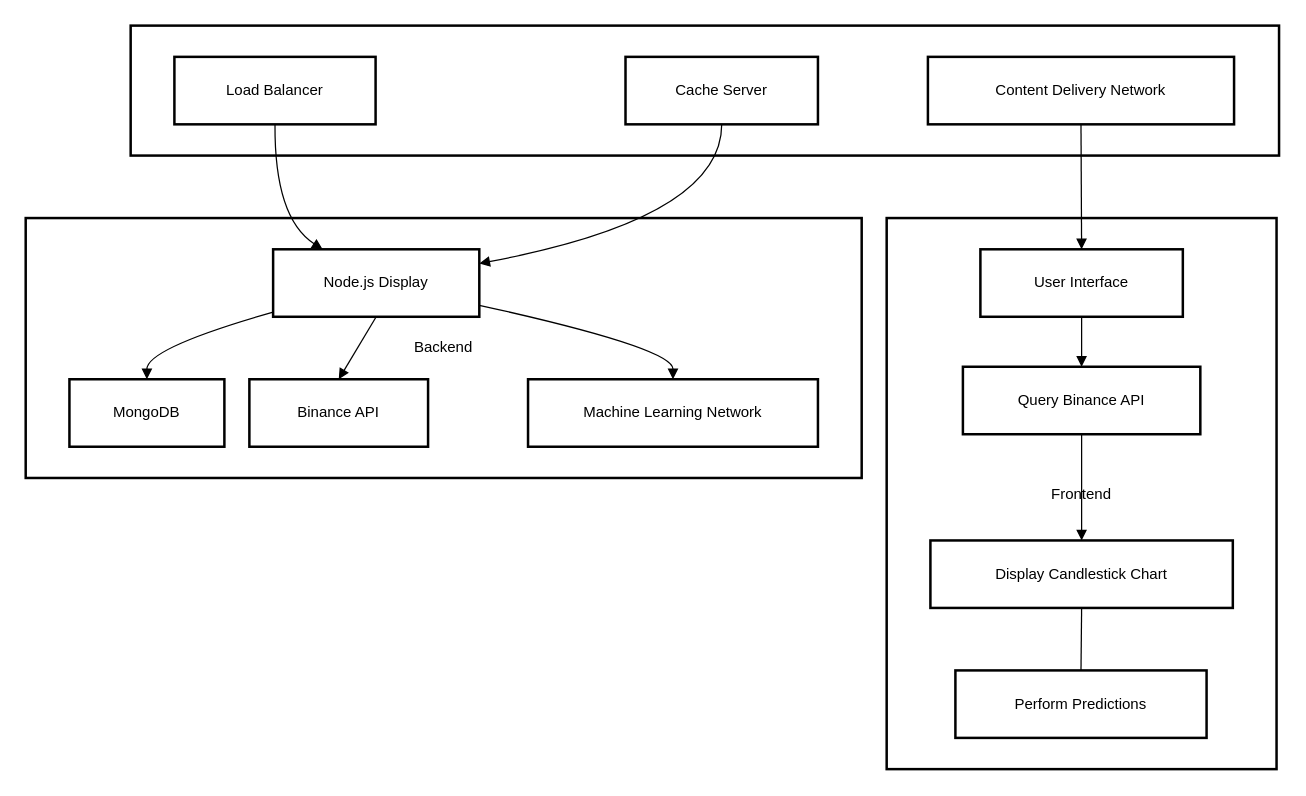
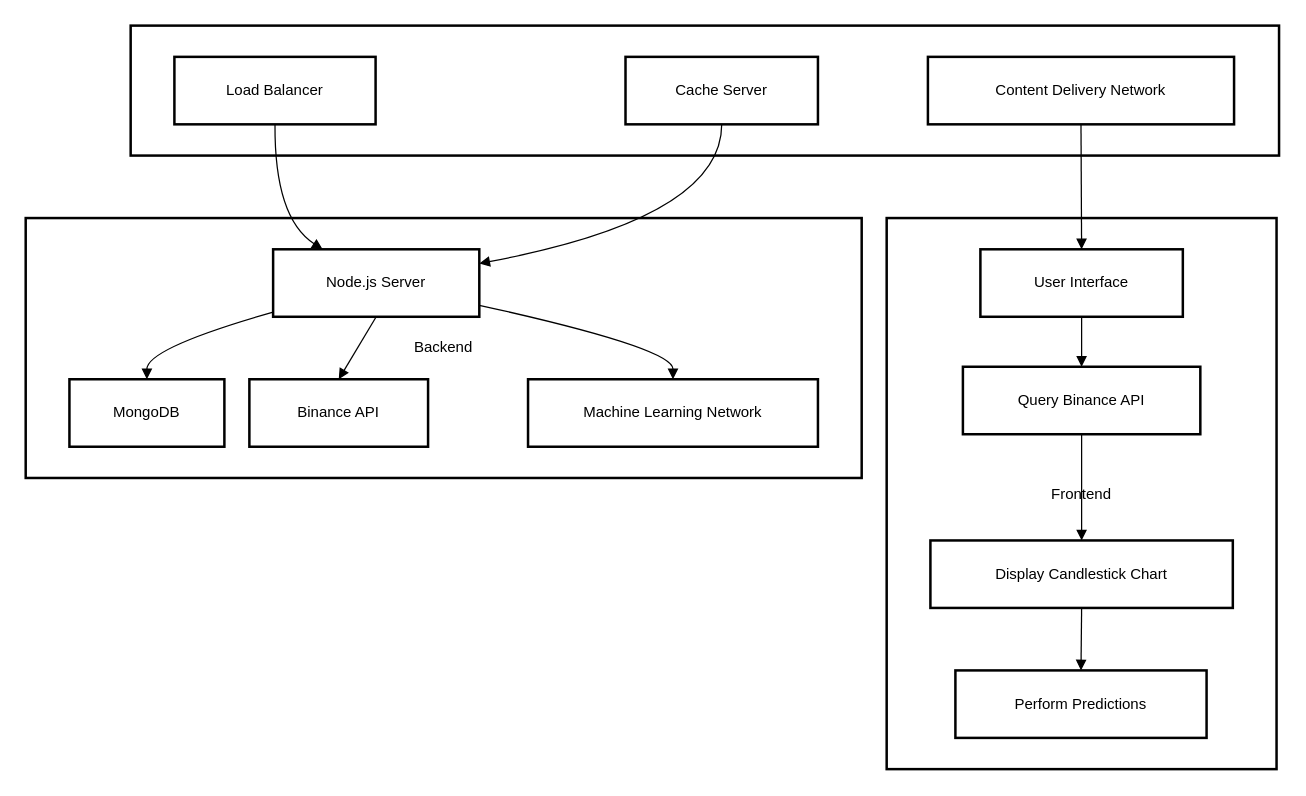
(376, 283) -> (376, 283)
(1081, 663) -> (1081, 659)
